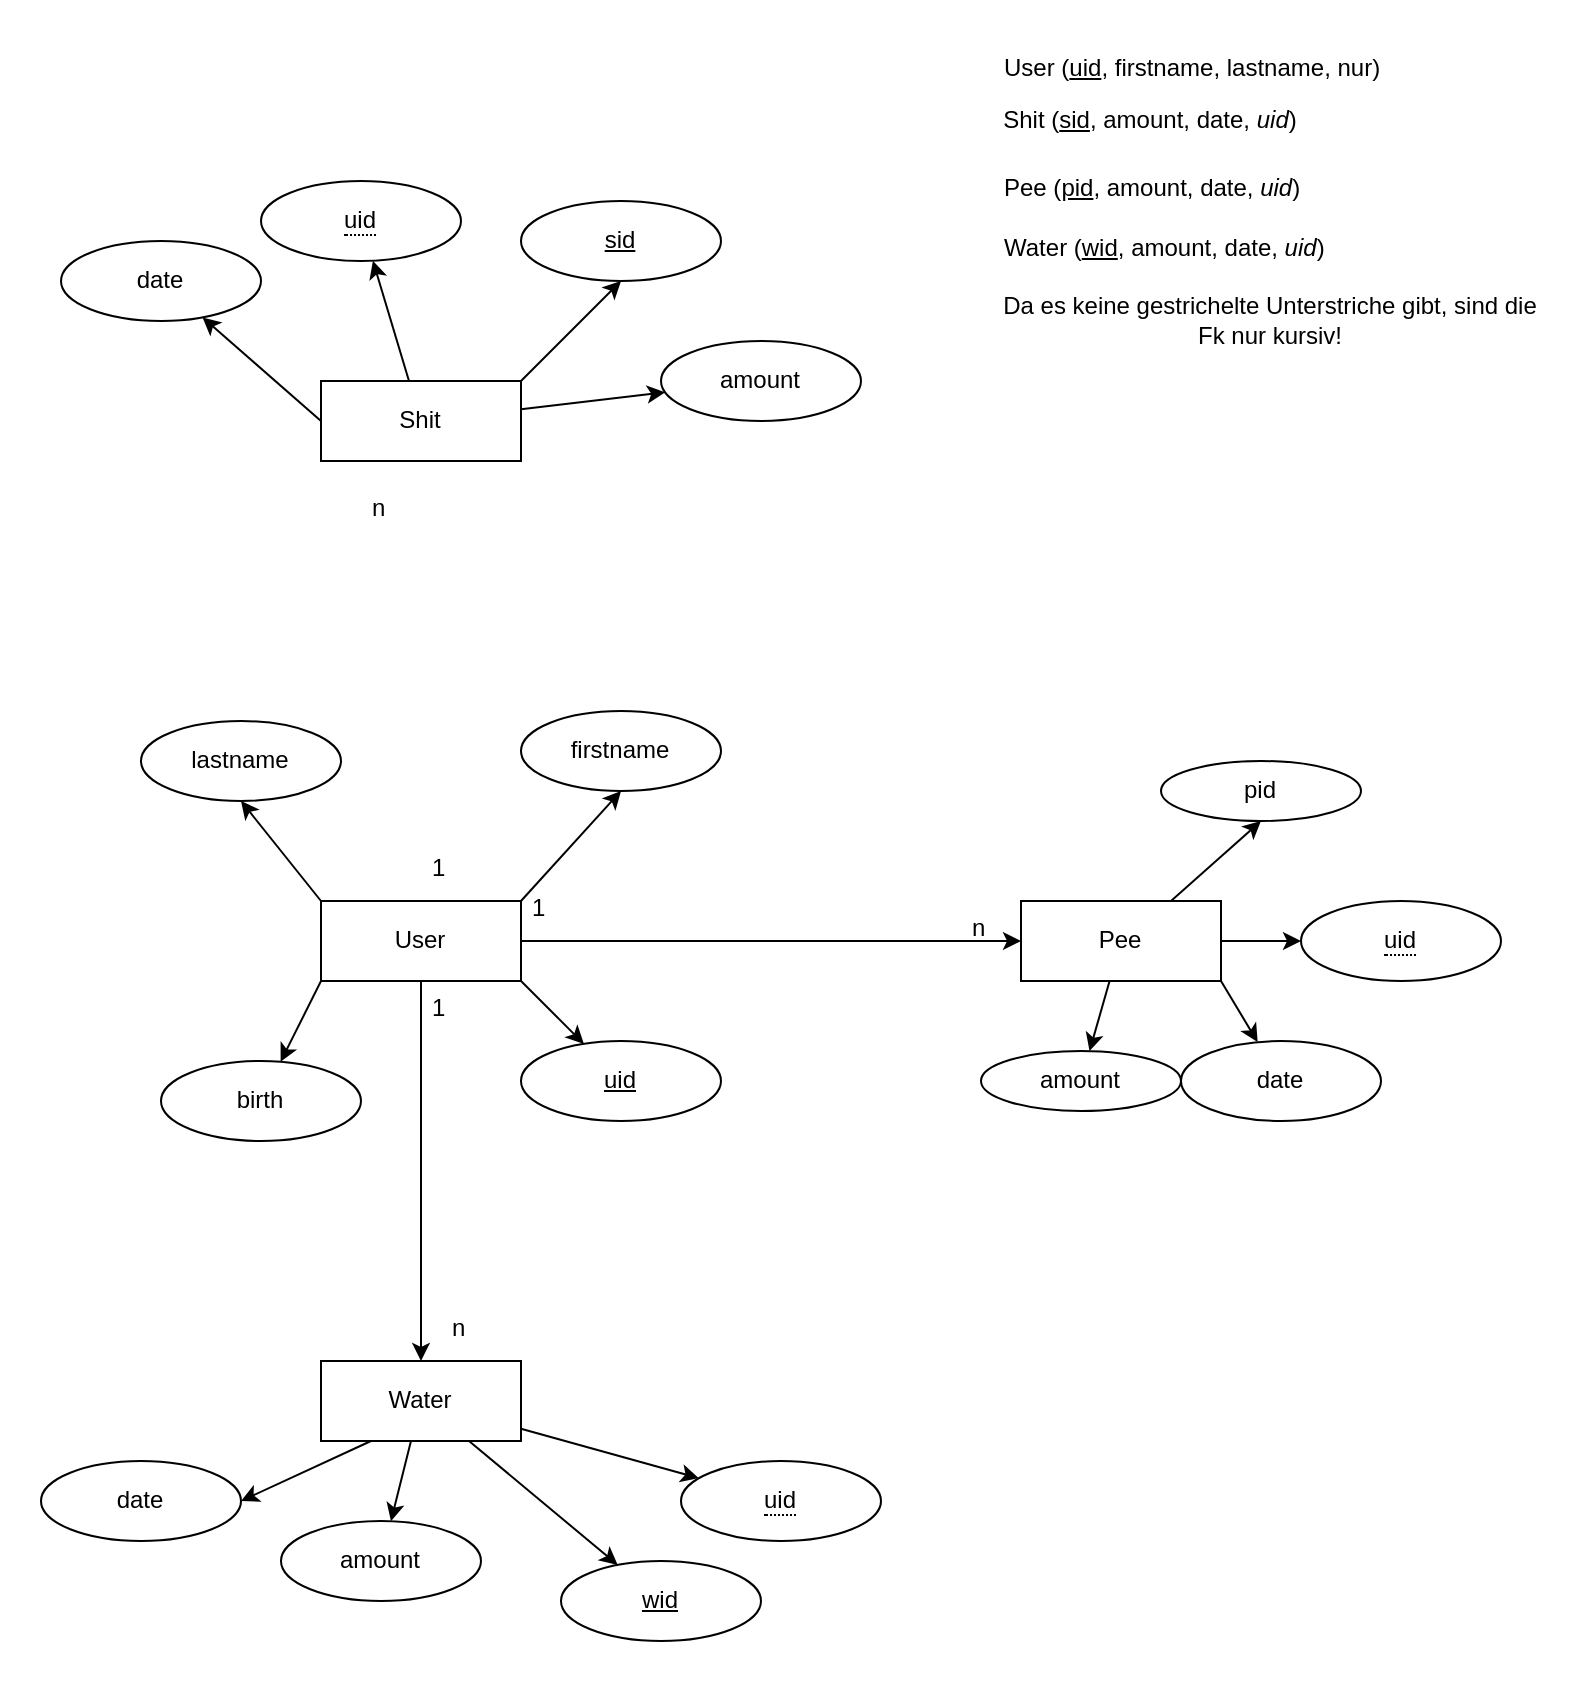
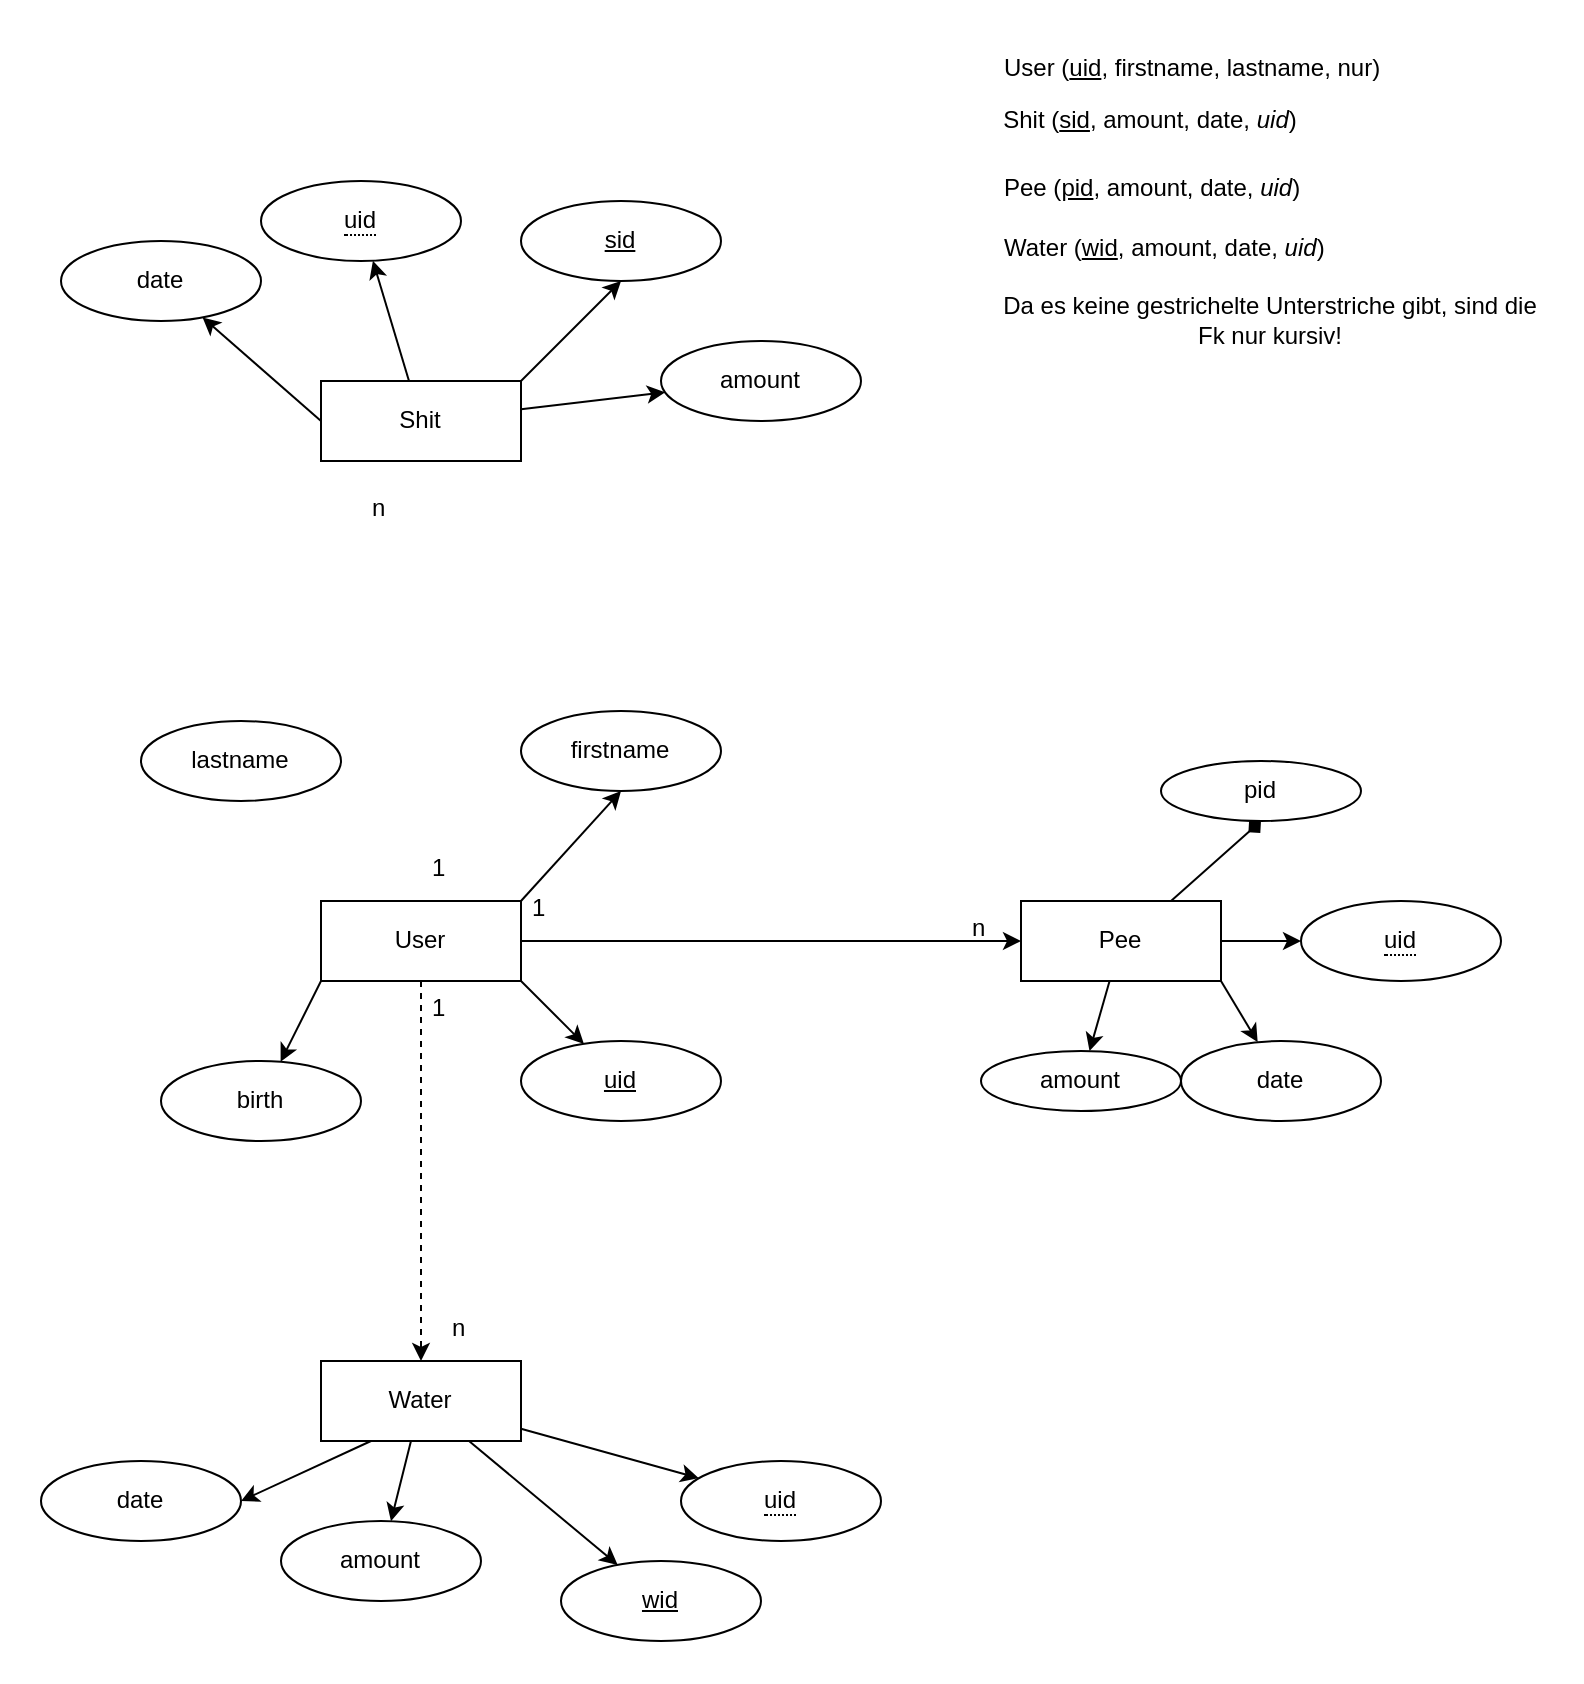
(1250, 831) -> (1249, 832)
(285, 856) -> none
(421, 1162) -> (421, 1162)
